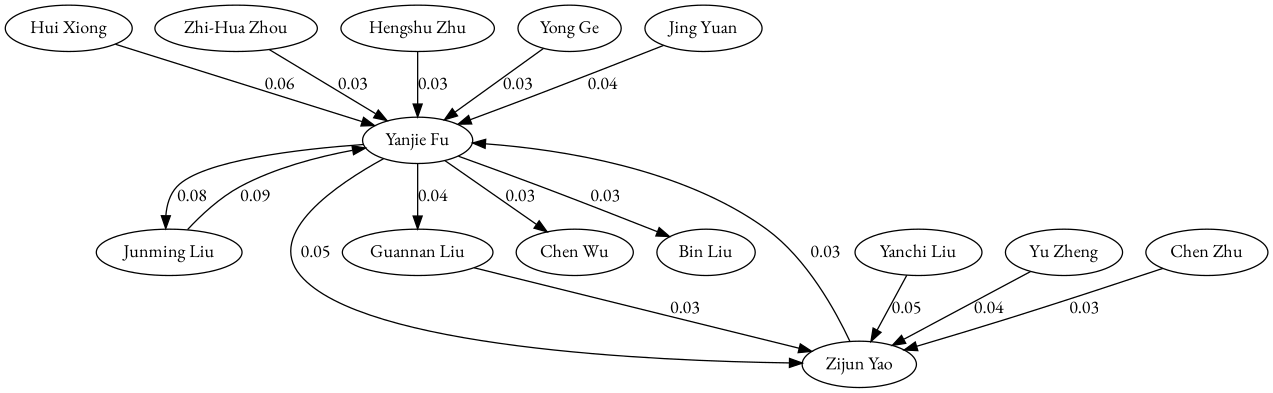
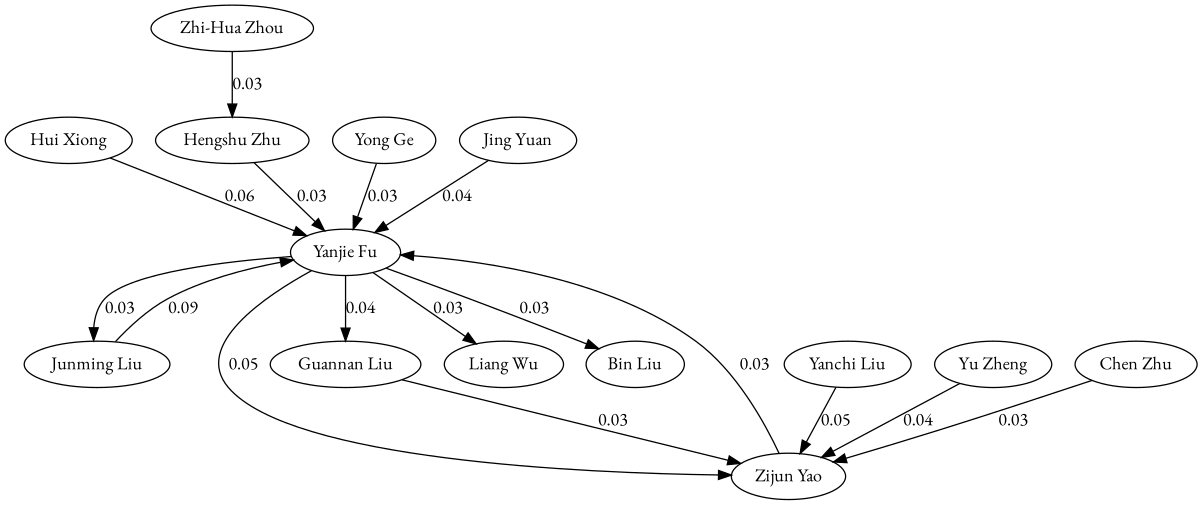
(323, 82) -> (232, 78)
(192, 196) -> (120, 308)
(575, 252) -> (504, 364)
